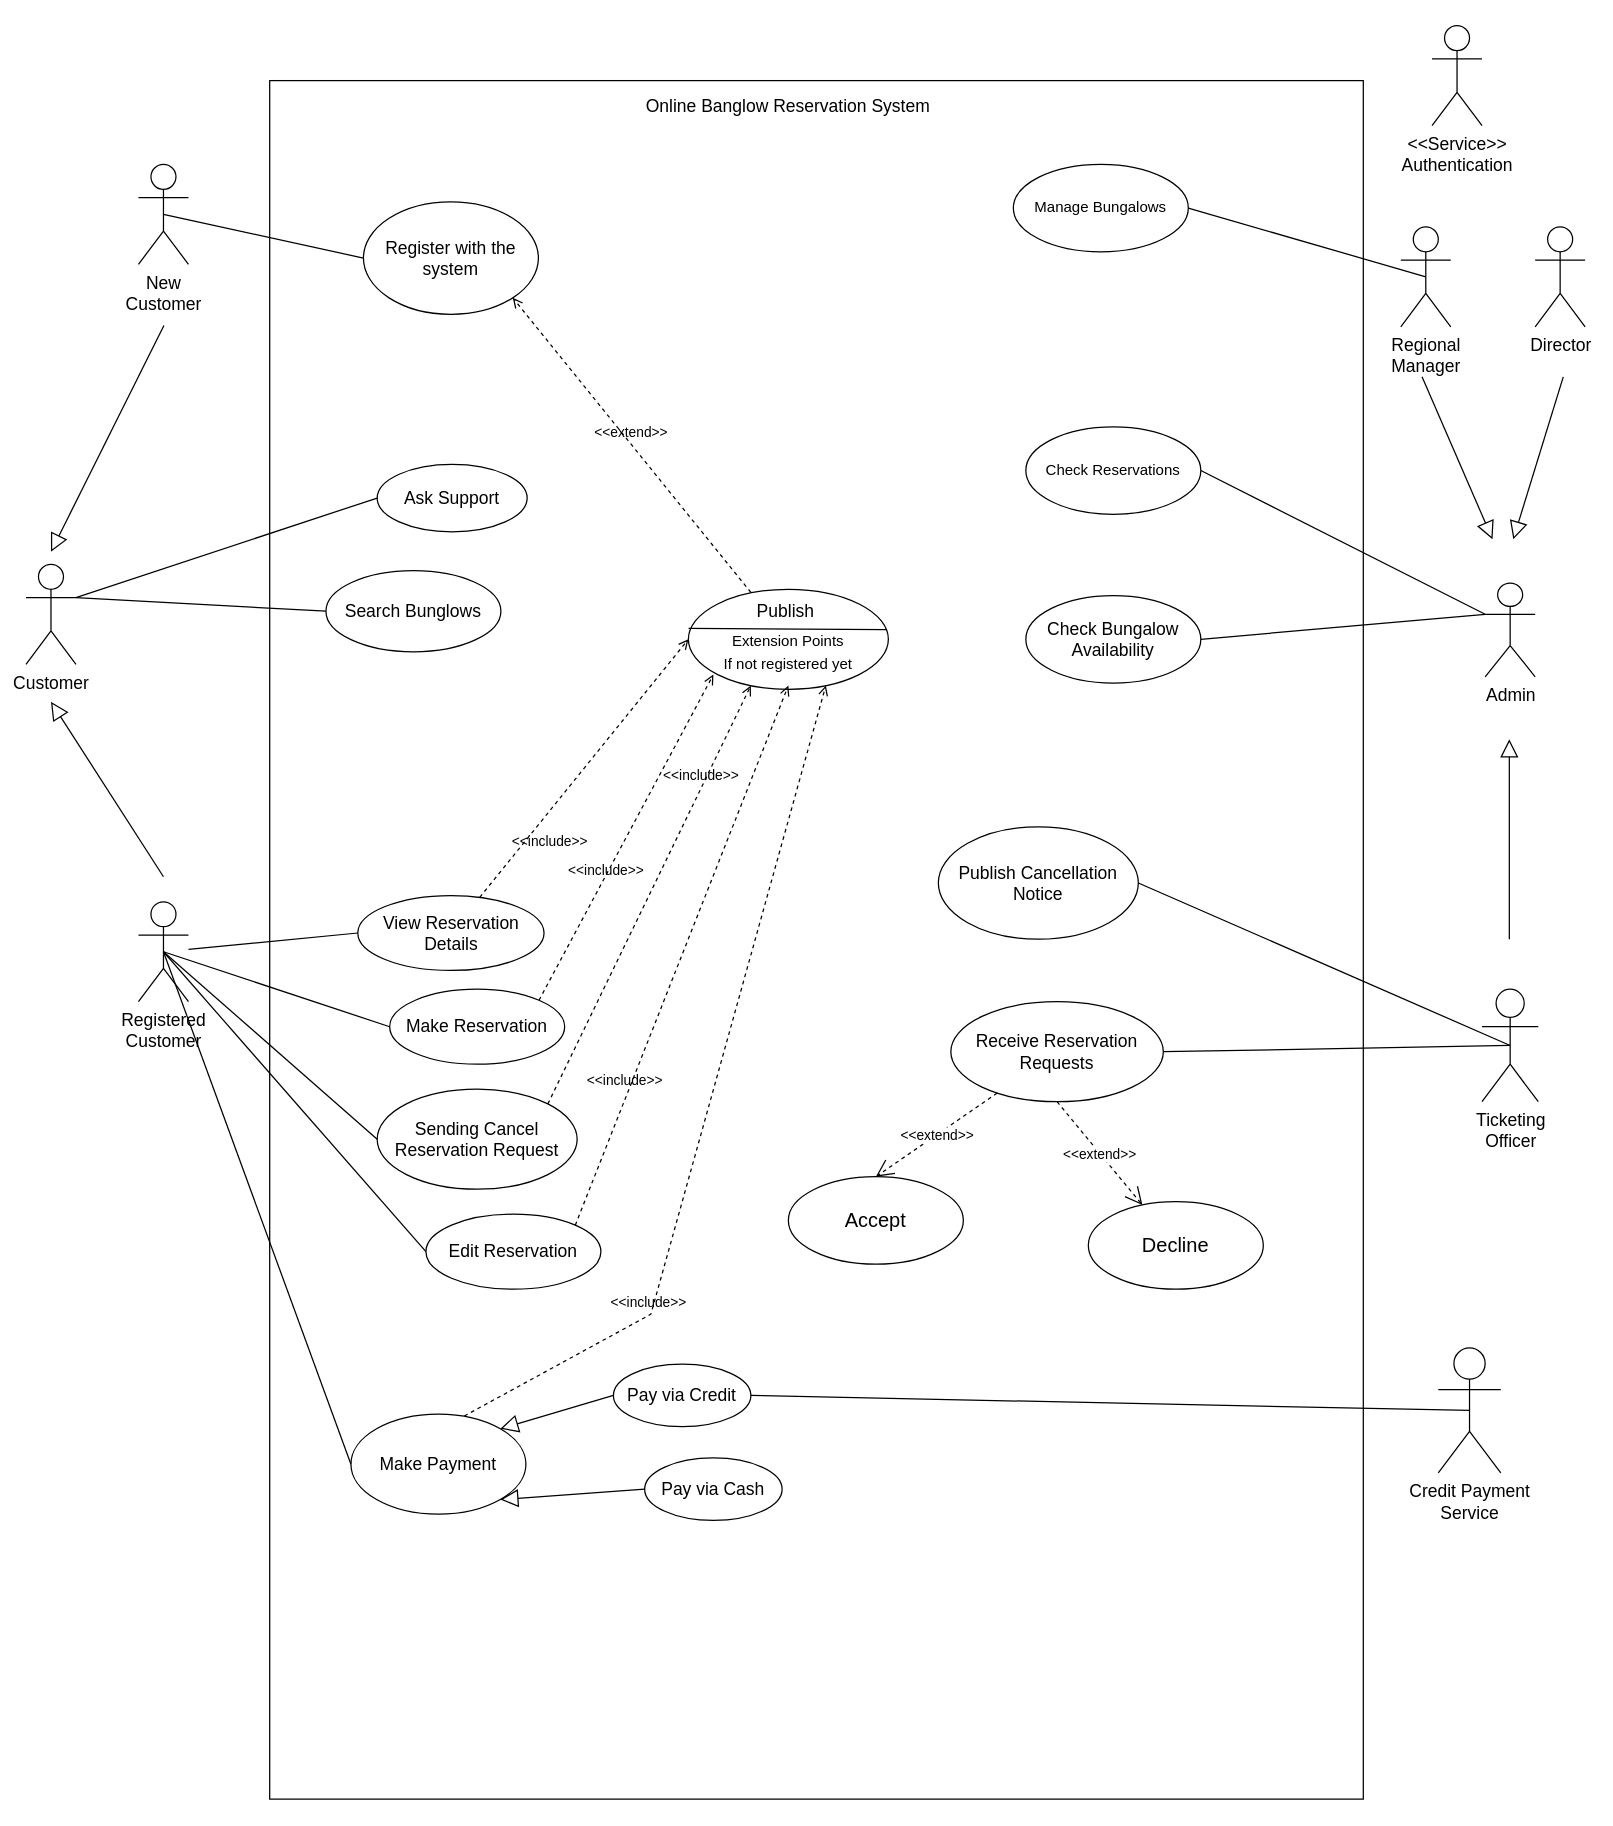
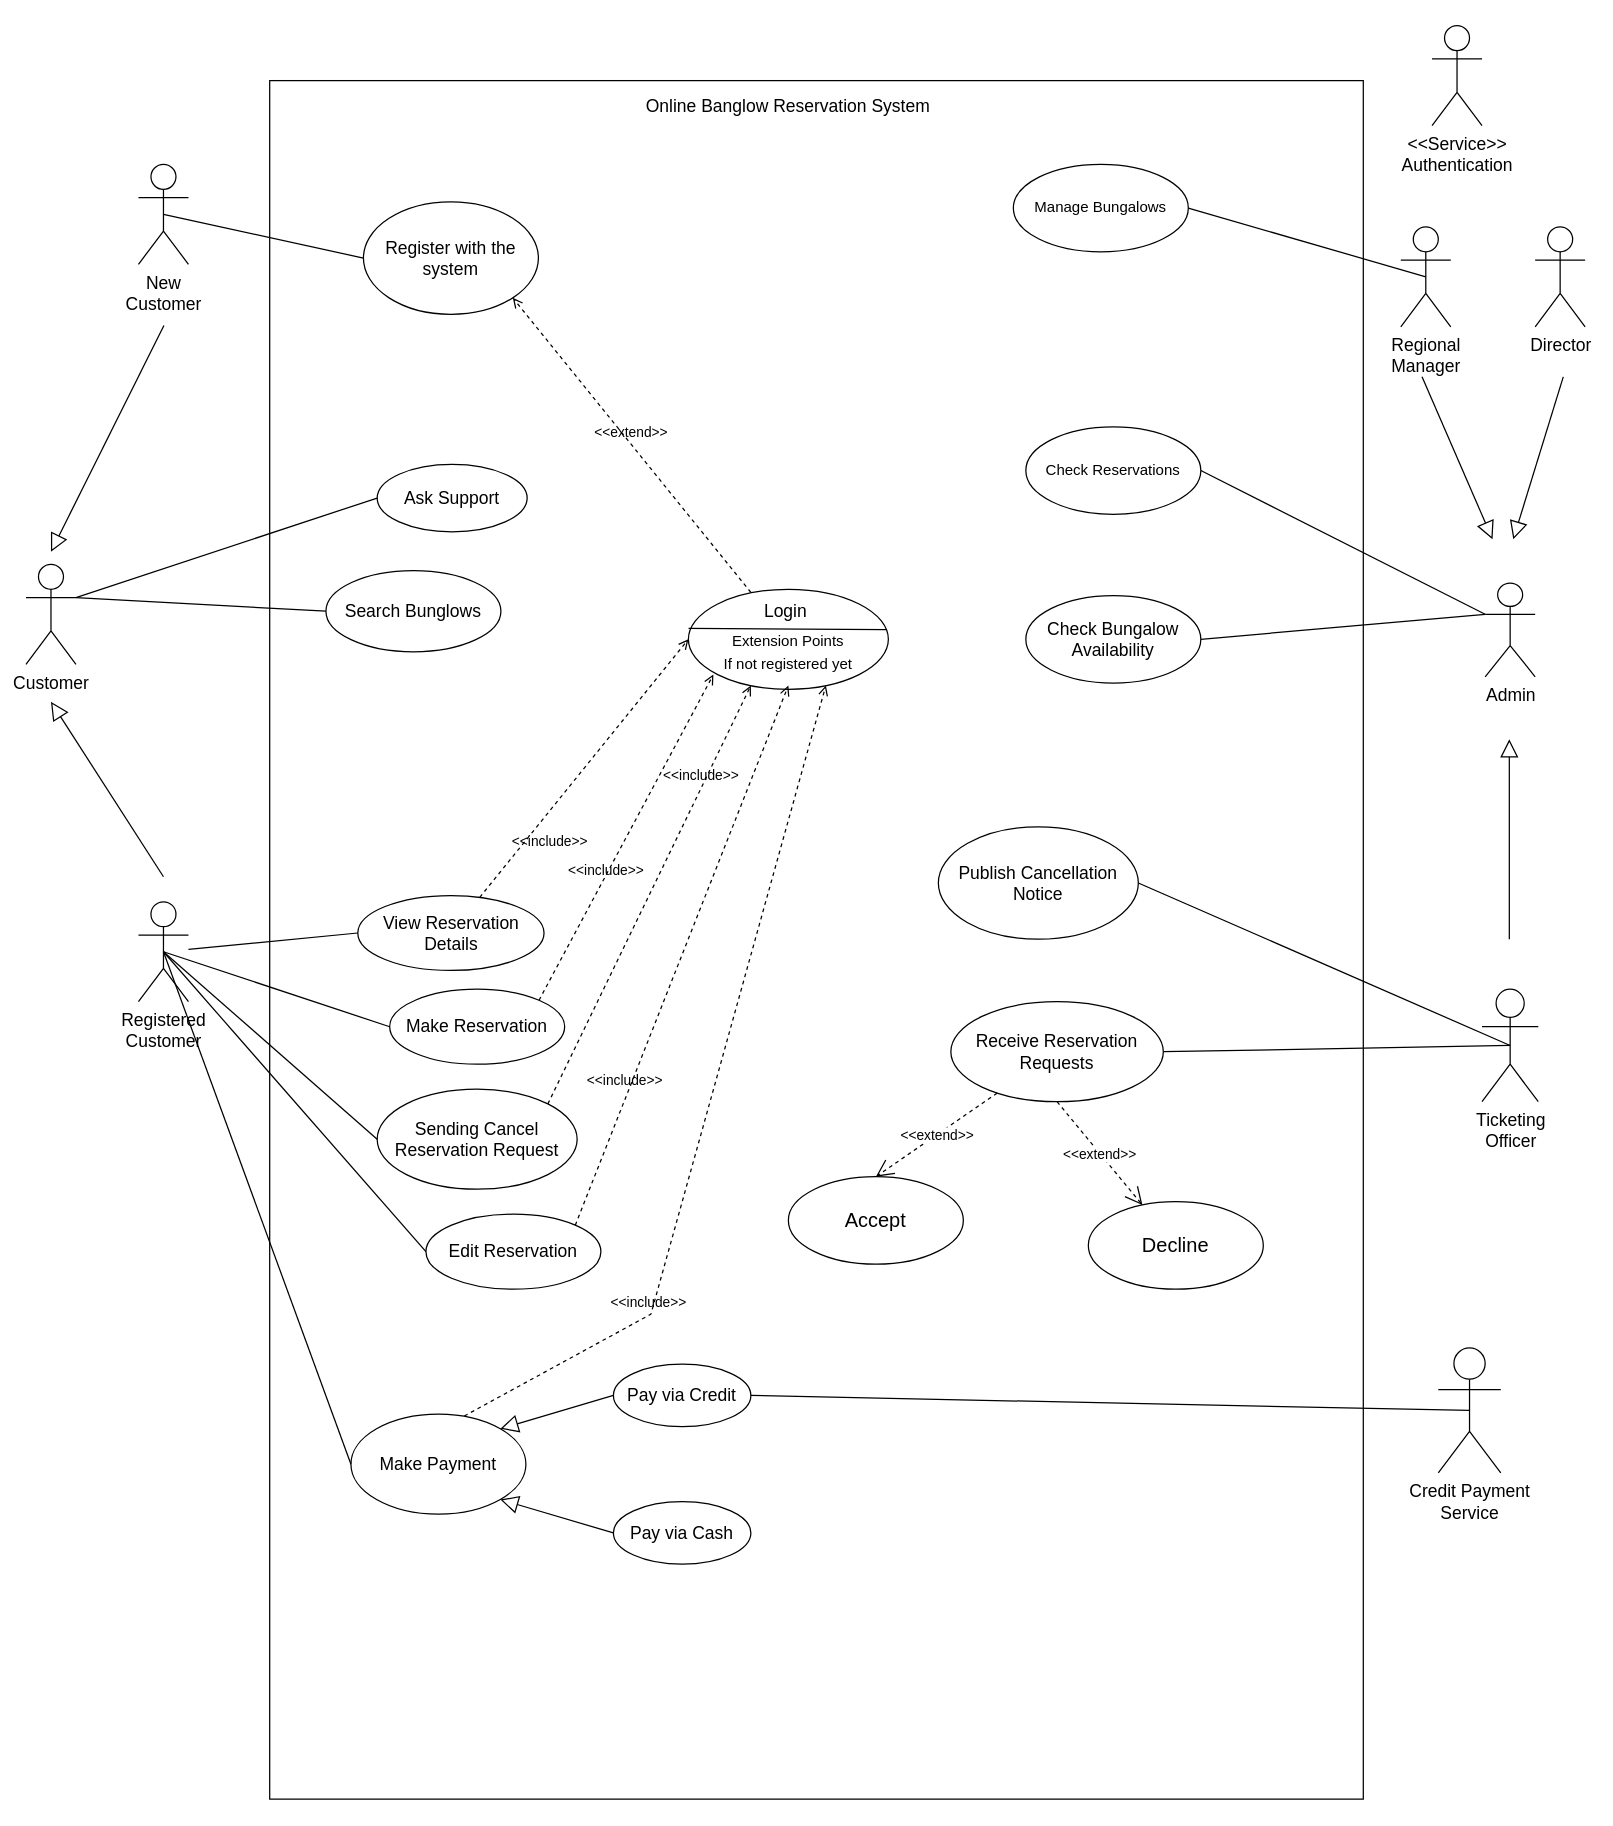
(788, 612) -> (788, 612)
(713, 1489) -> (682, 1533)
